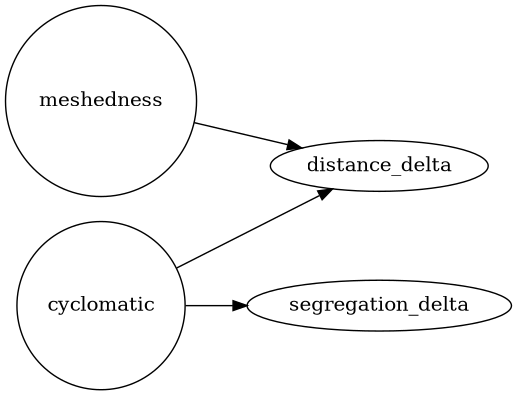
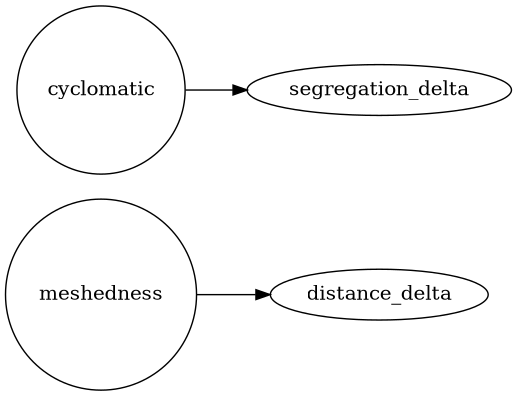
(248, 232) -> none
